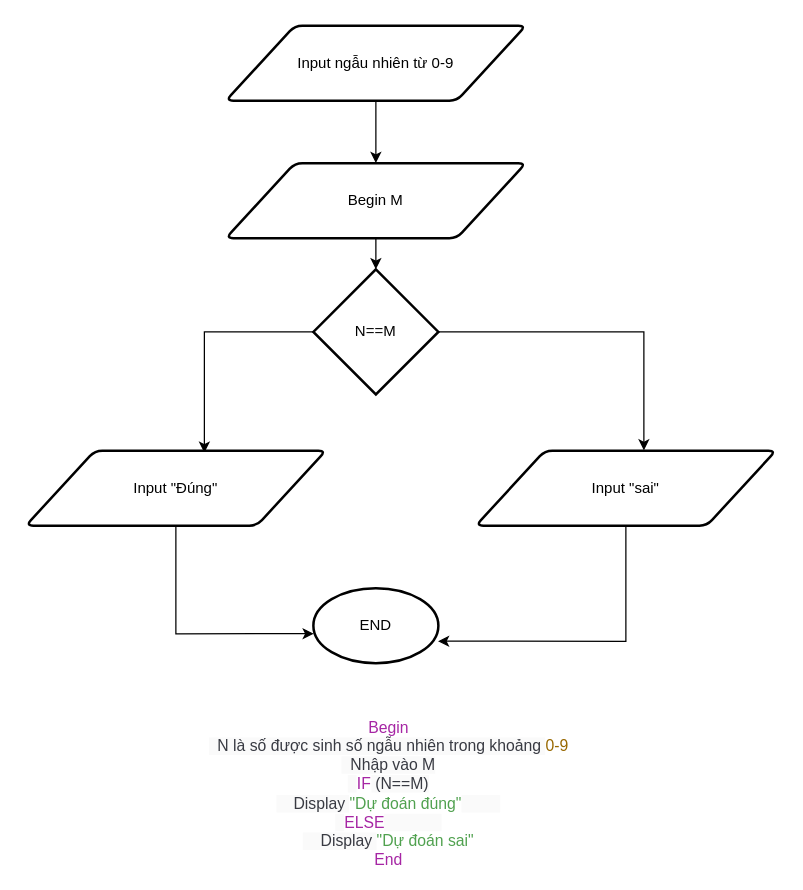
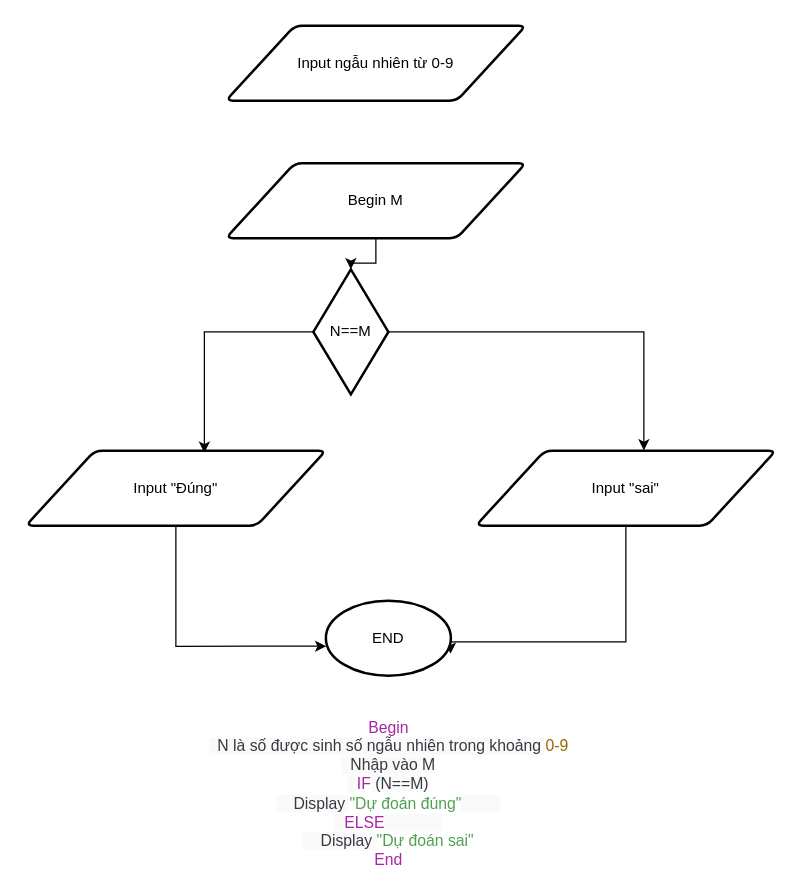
(376, 128) -> none
(376, 332) -> (351, 332)
(376, 626) -> (388, 638)
